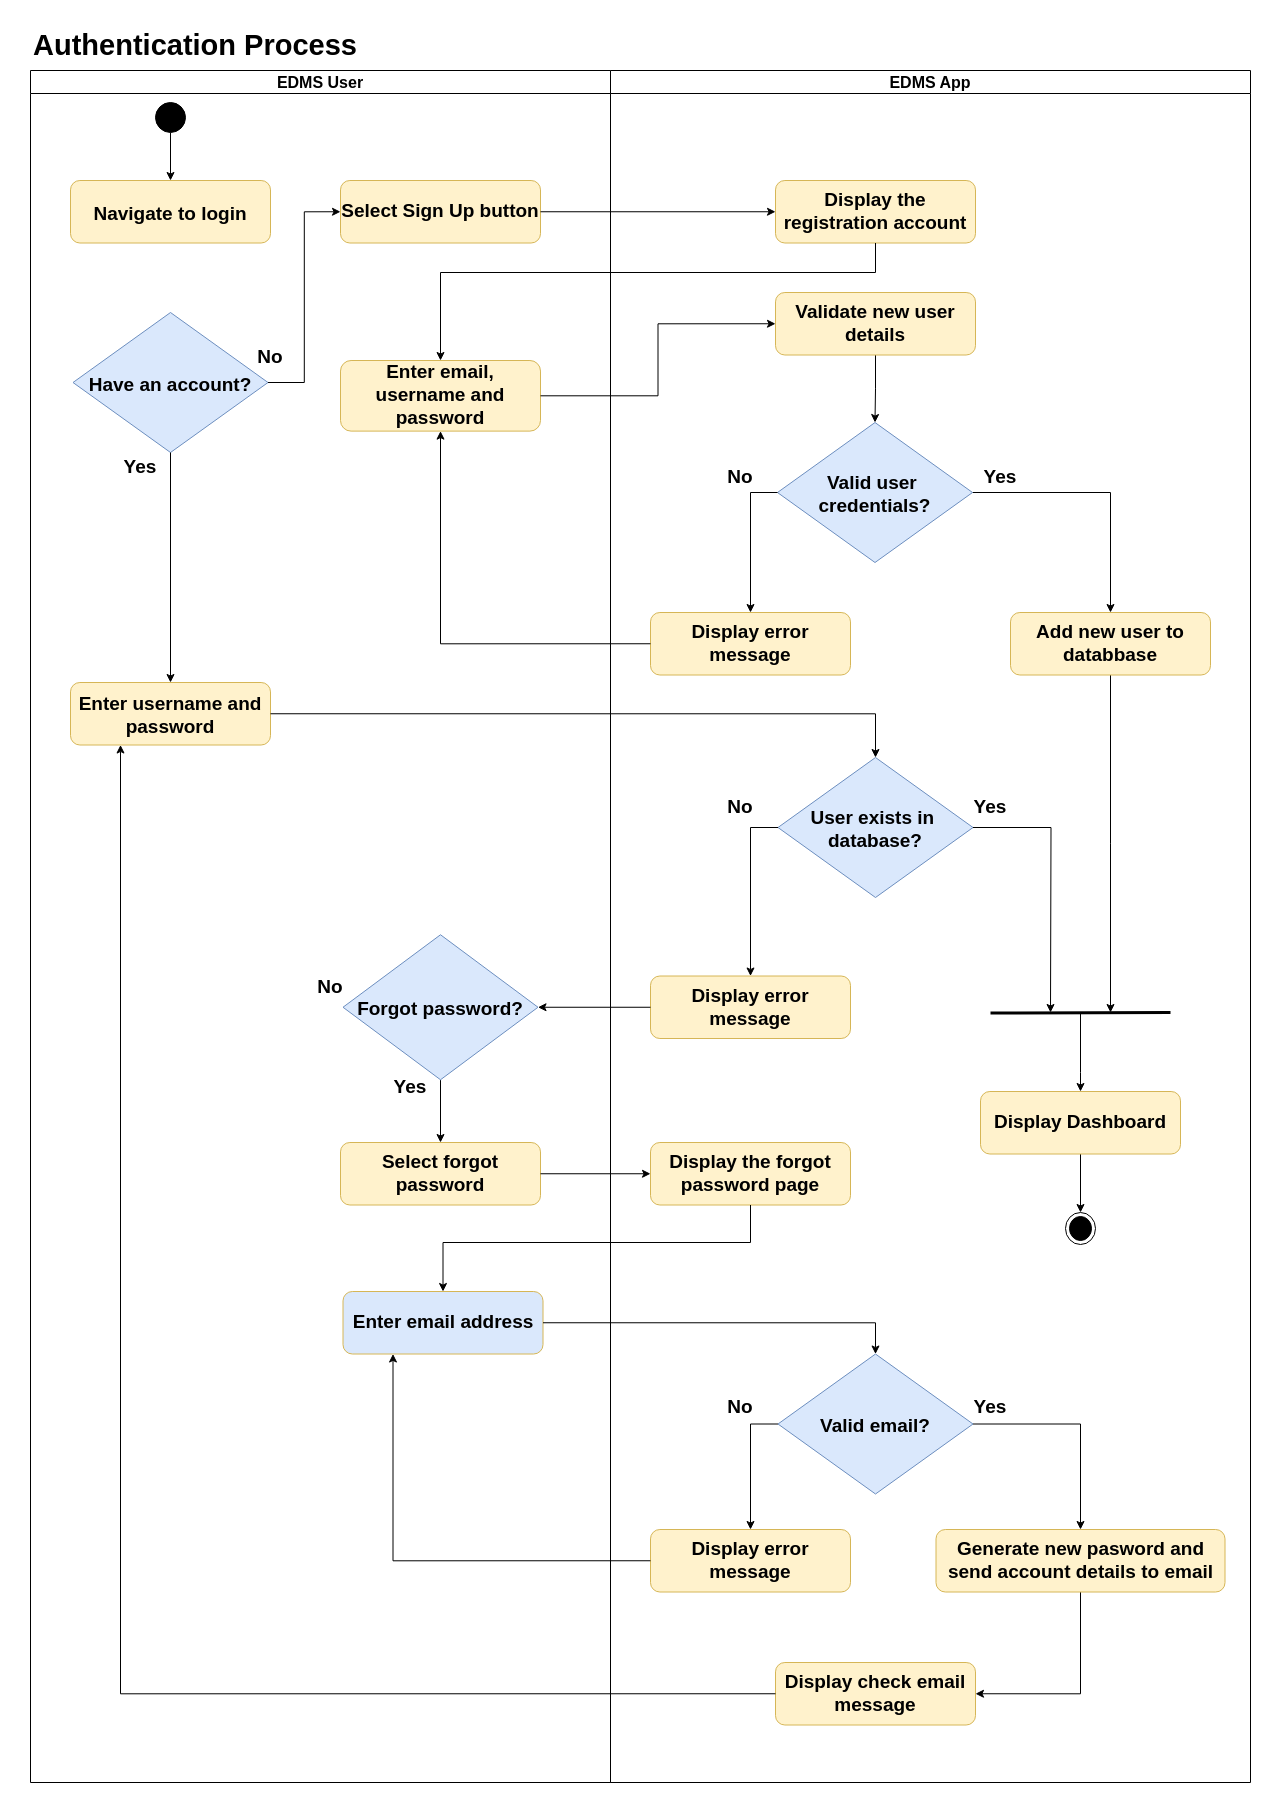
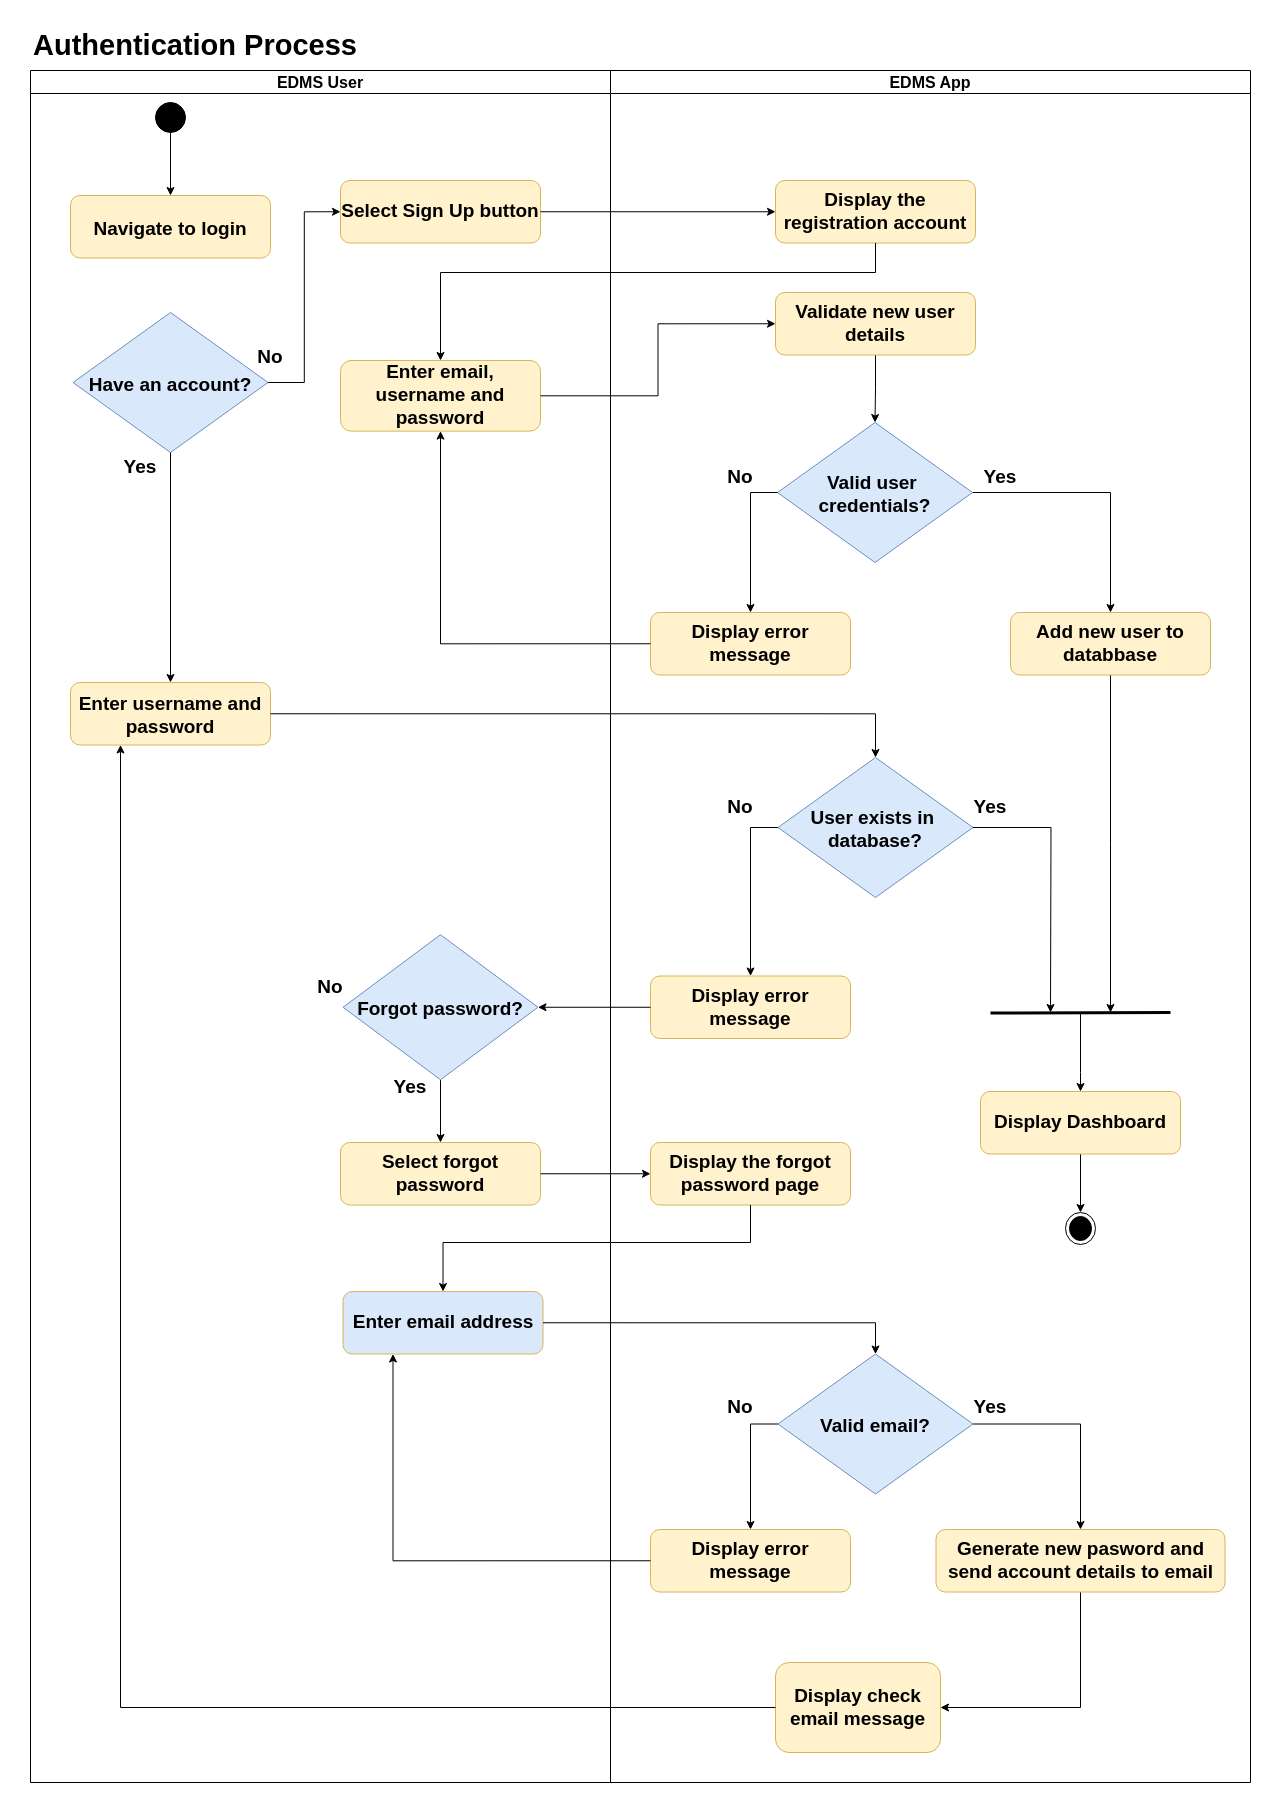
(171, 212) -> (171, 227)
(876, 1694) -> (858, 1708)
